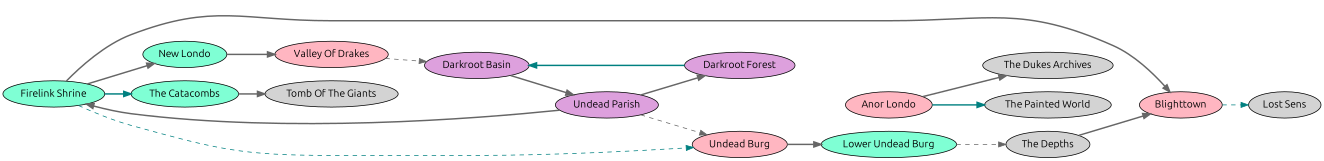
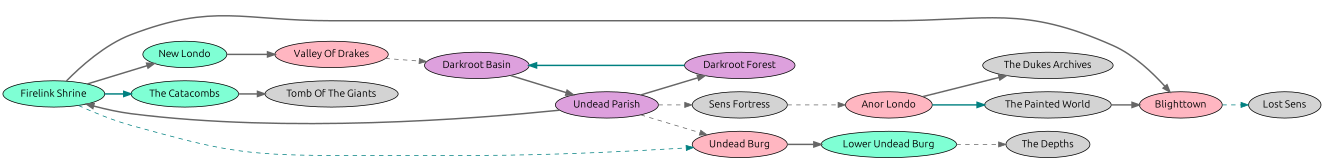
none -> (740, 105)
(1111, 126) -> (1122, 105)
